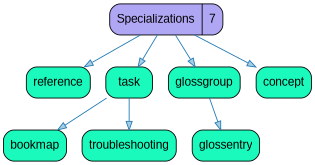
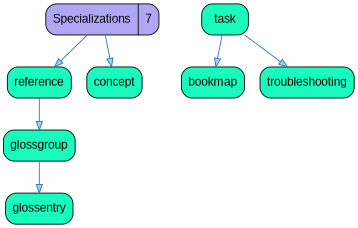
(150, 47) -> none
(183, 47) -> (39, 110)
